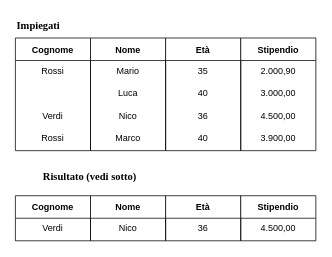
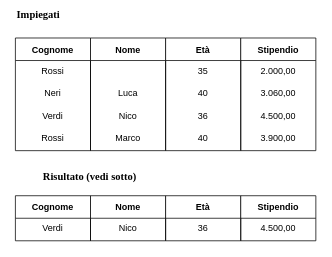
(45, 27) -> (45, 15)
(278, 71) -> (278, 71)
(128, 72) -> none
(278, 93) -> (278, 93)
none -> (53, 94)
